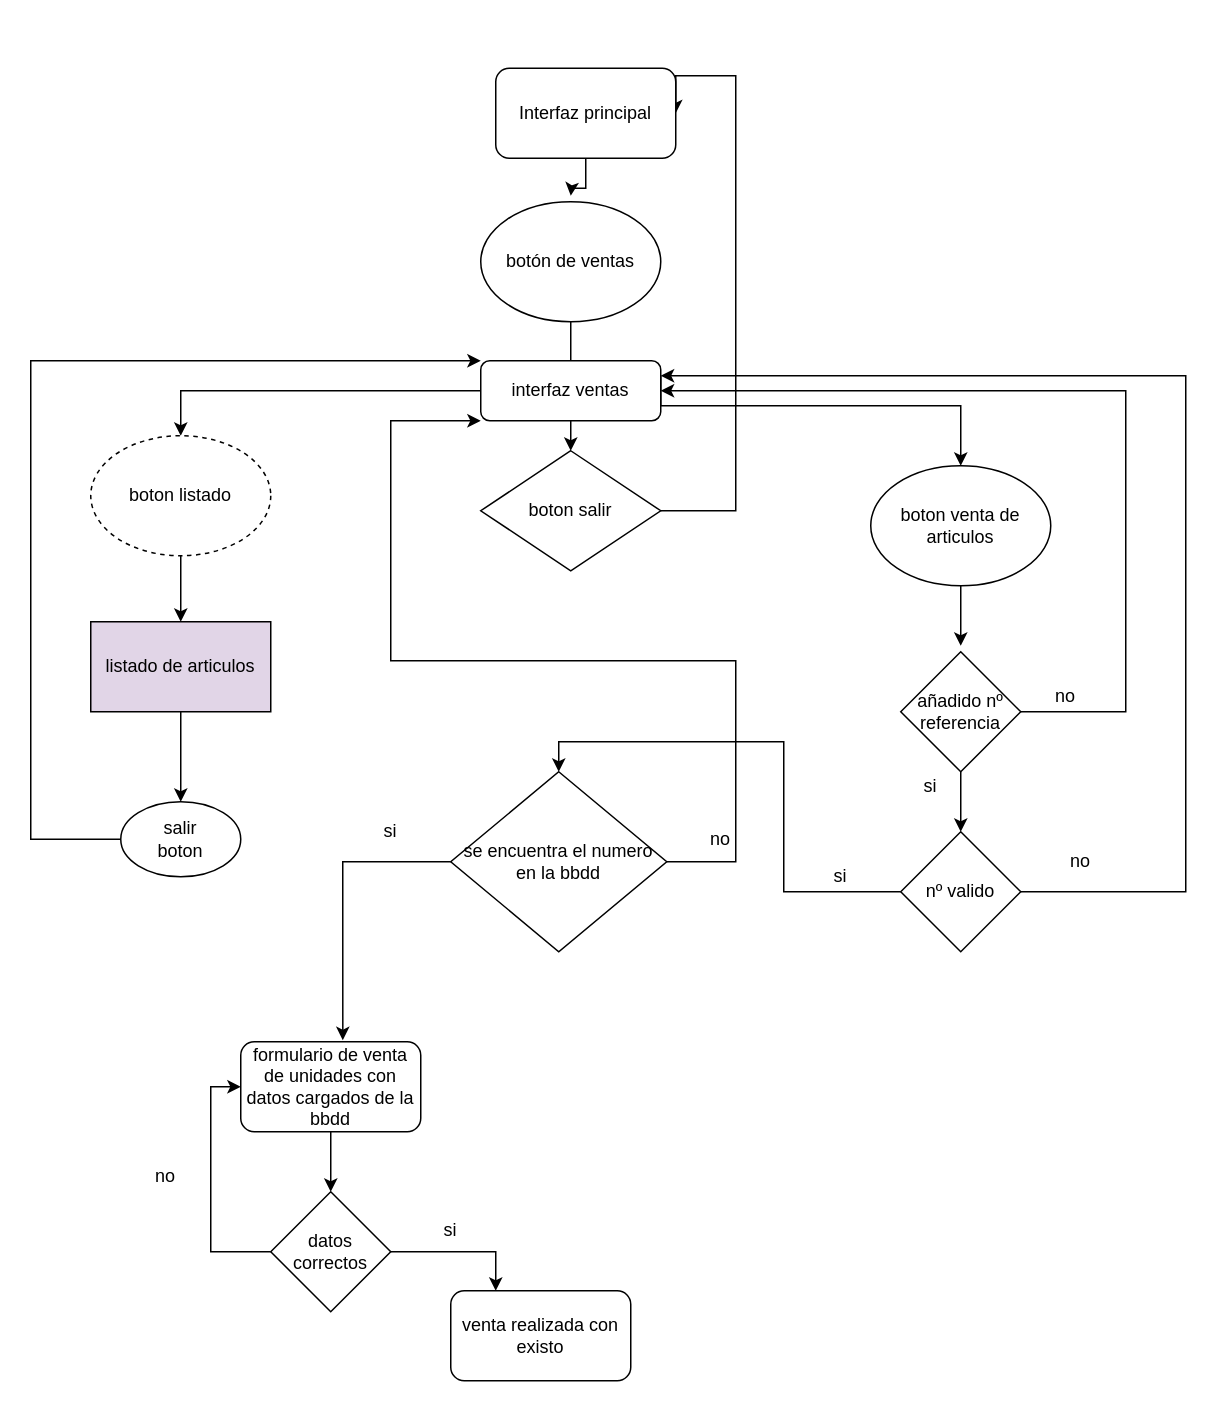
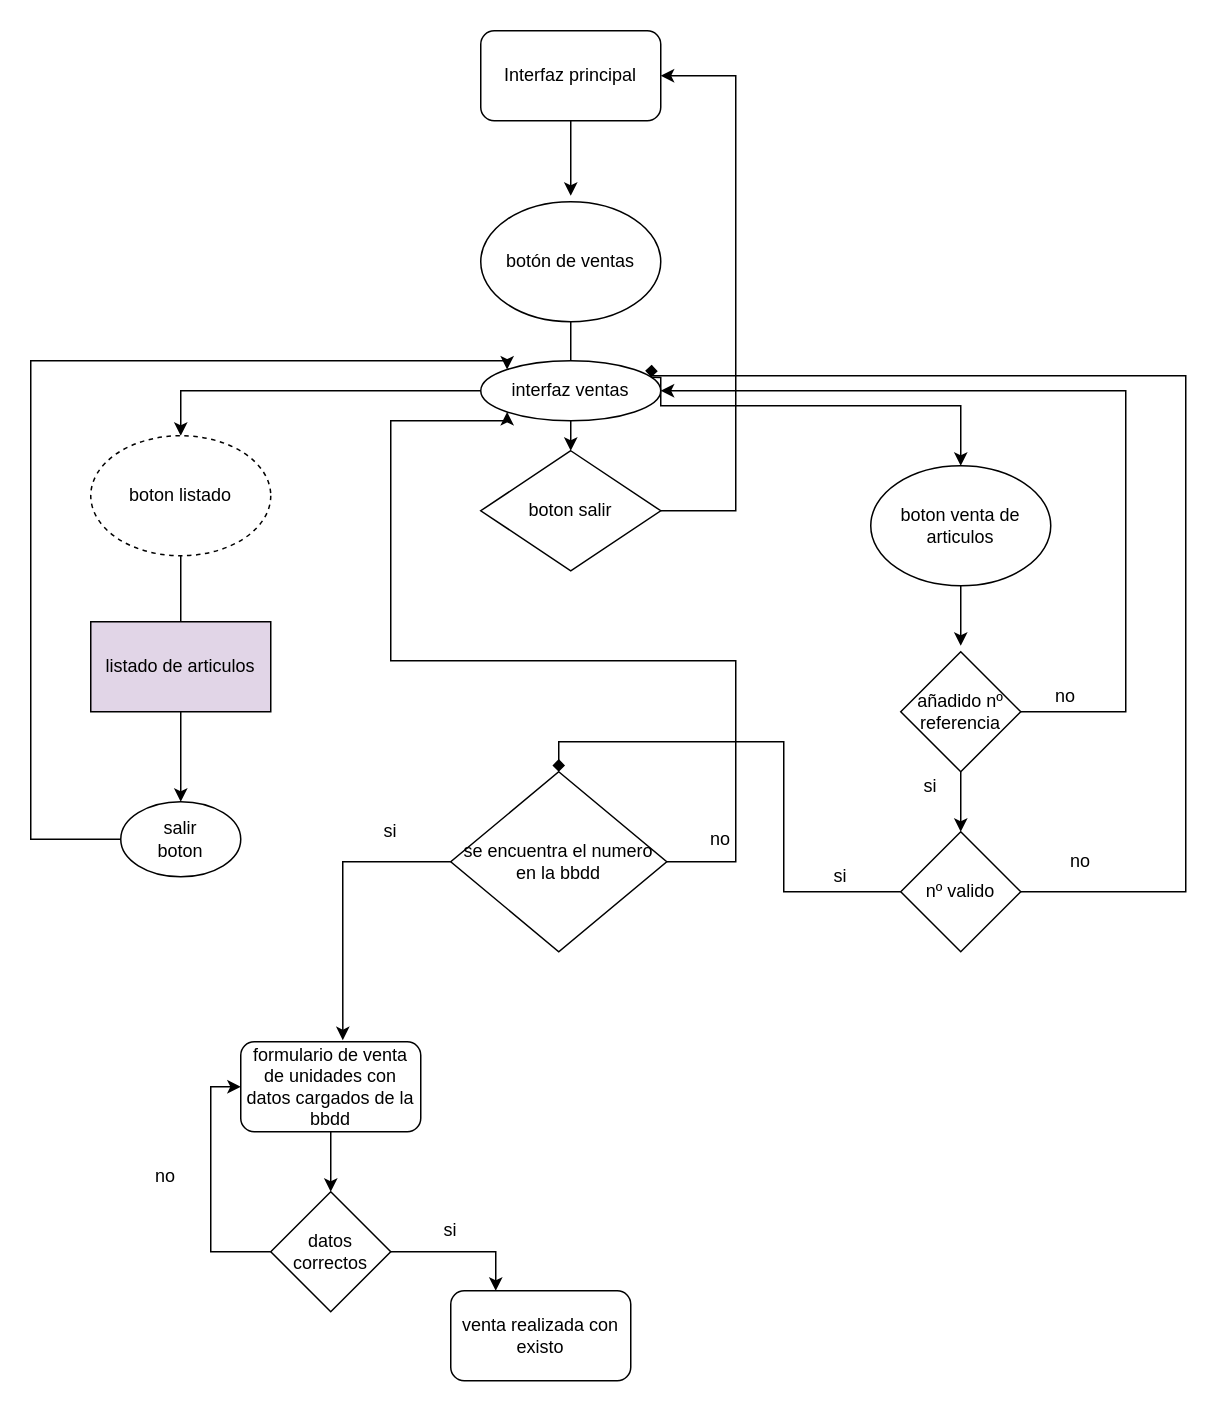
(586, 113) -> (571, 76)
(672, 376) -> (651, 370)
(571, 391) -> (571, 391)
(181, 610) -> (181, 614)
(559, 760) -> (559, 759)
